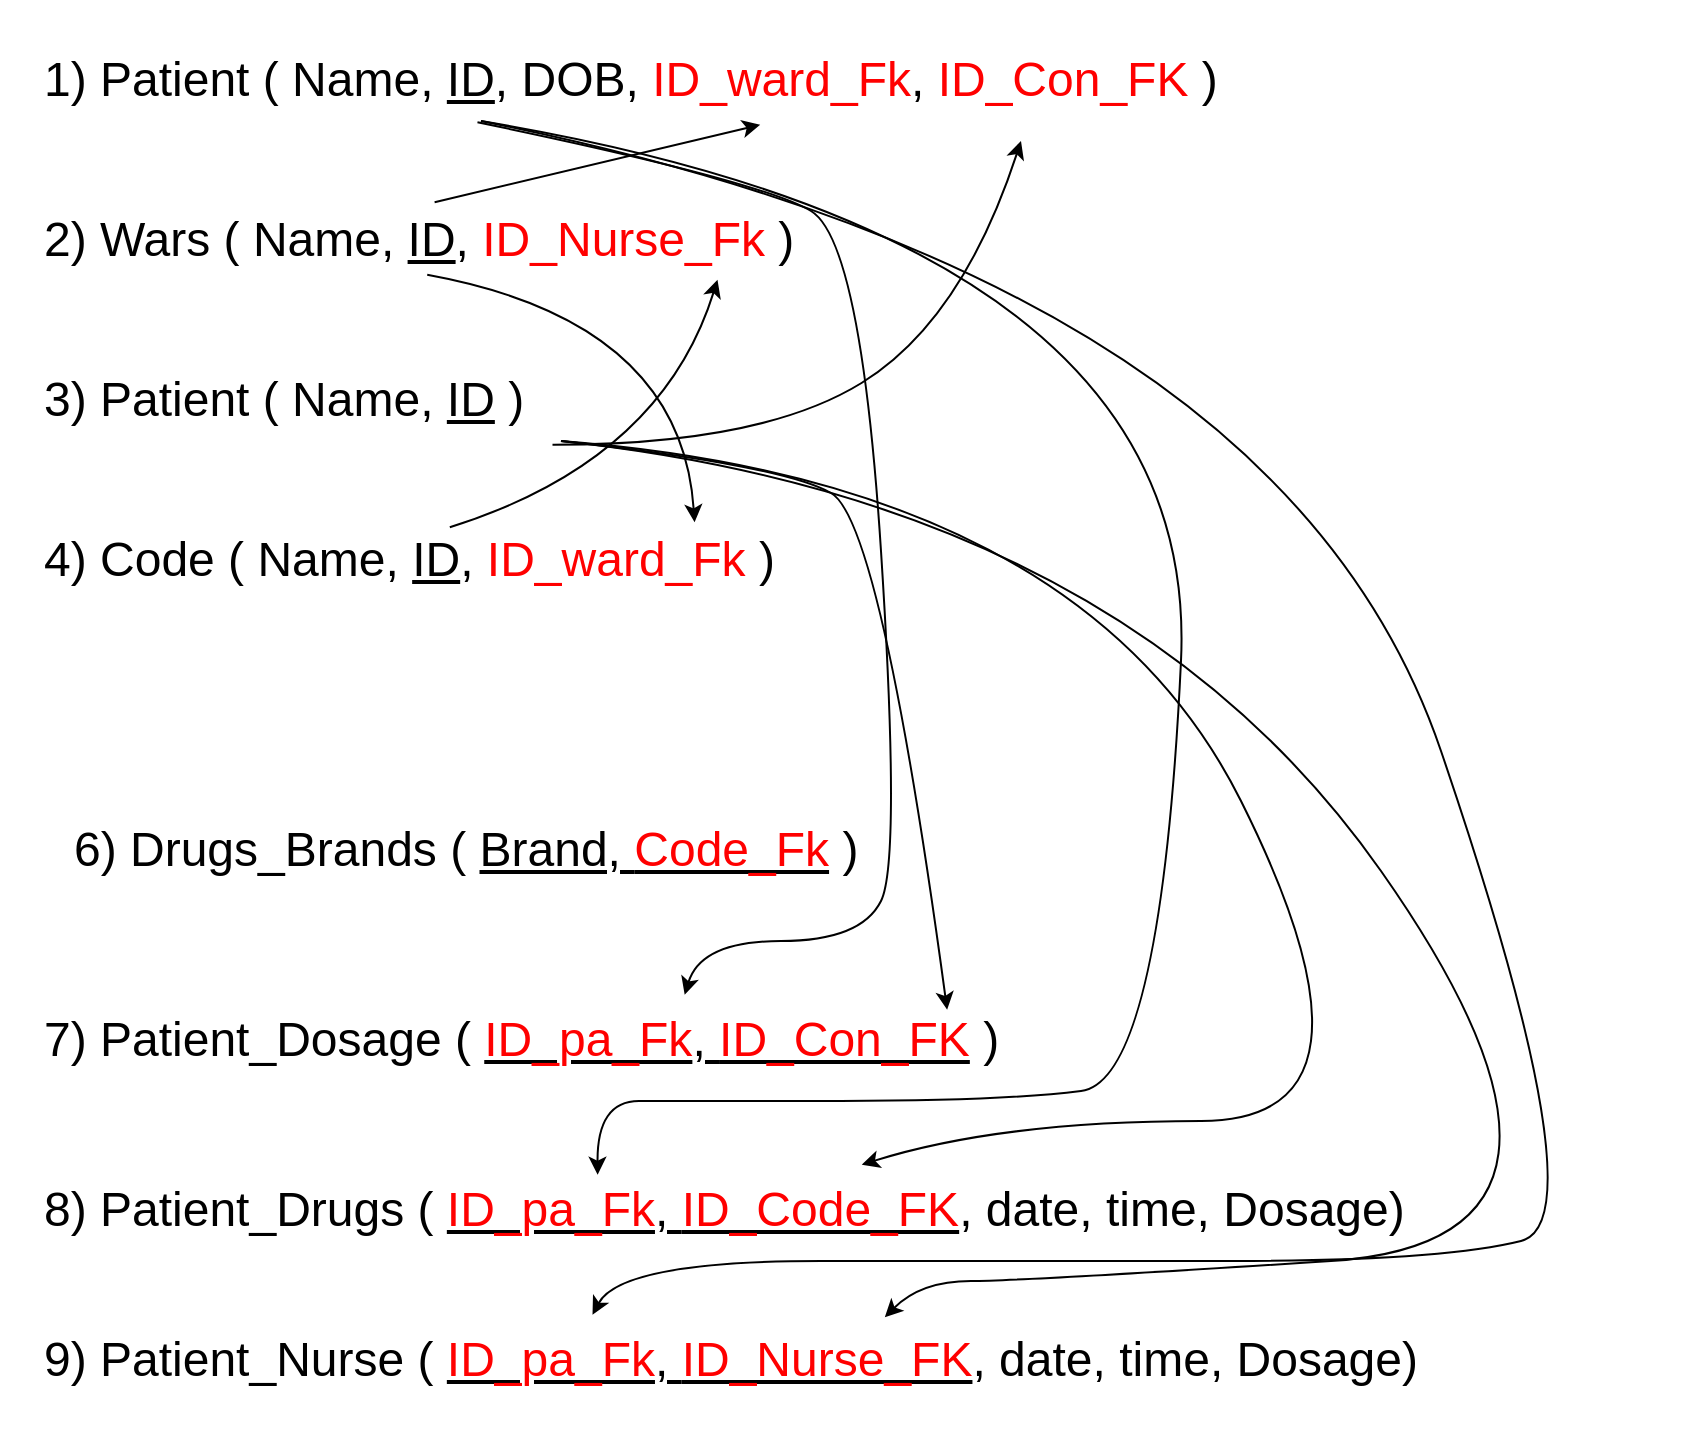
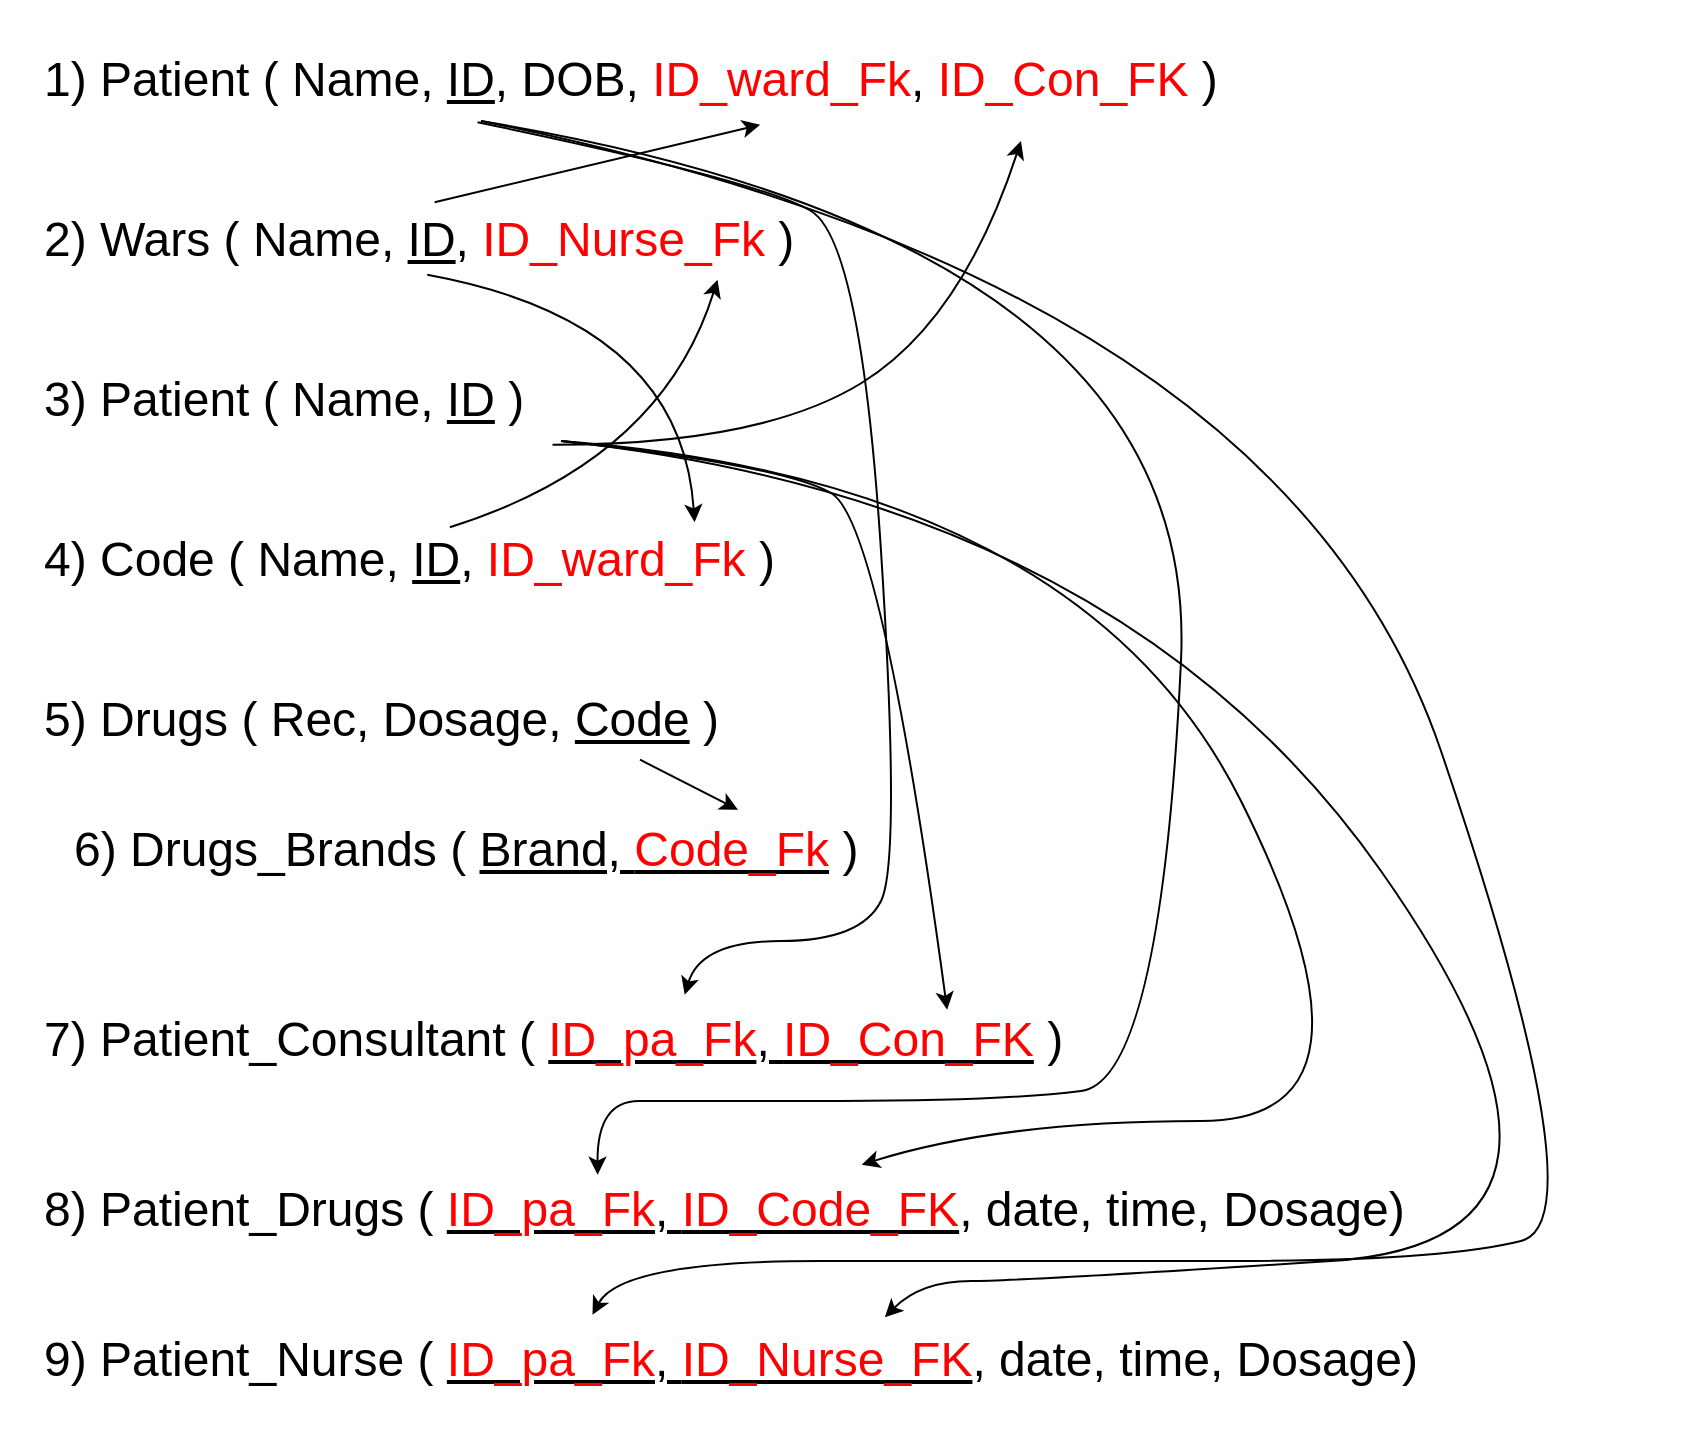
none -> (401, 721)
none -> (683, 782)
(305, 1041) -> (329, 1041)
